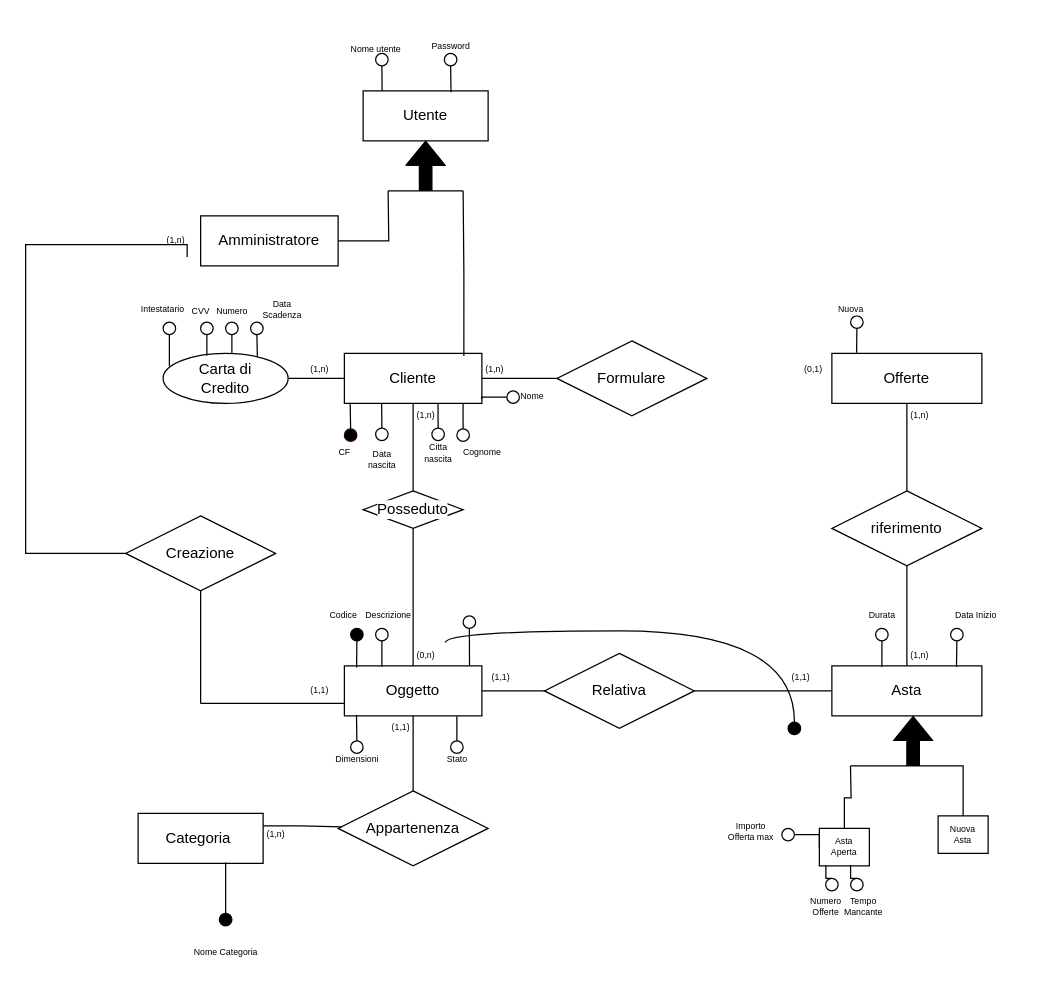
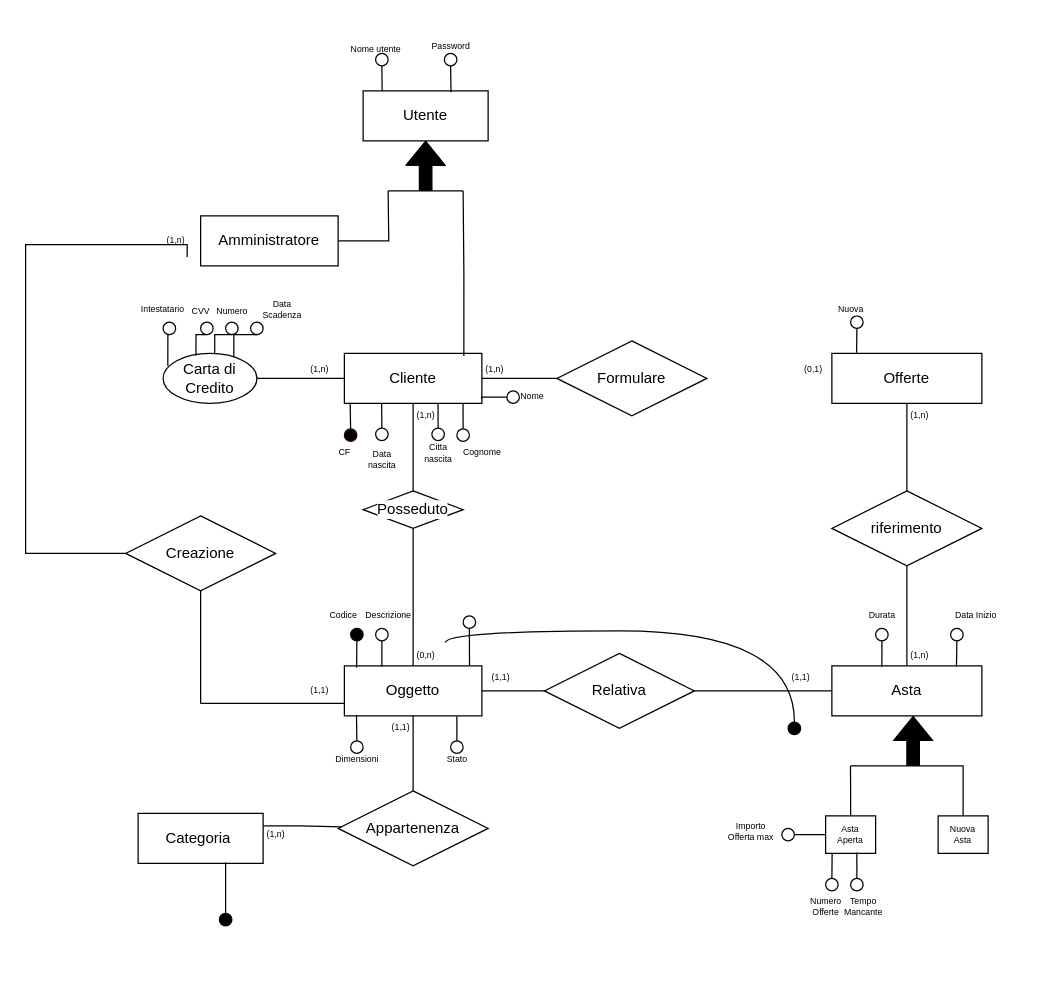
(226, 378) -> (210, 378)
(844, 847) -> (851, 834)
(226, 953) -> none
